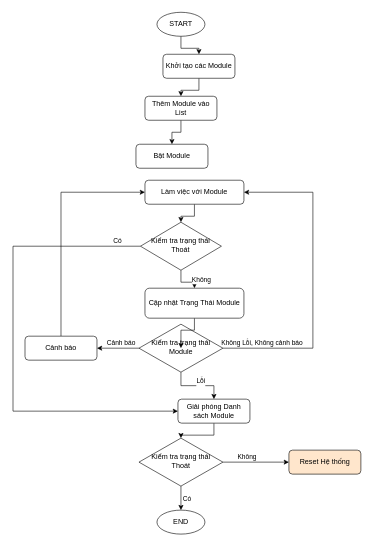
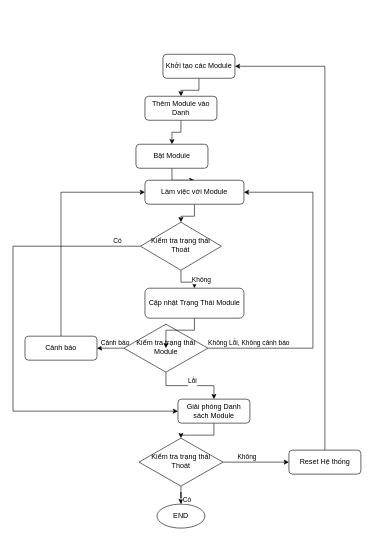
(181, 24) -> none
(198, 48) -> none
none -> (325, 66)
(181, 108) -> (181, 108)
none -> (188, 180)
(181, 348) -> (166, 348)
(325, 462) -> (325, 462)
(181, 522) -> (181, 516)
